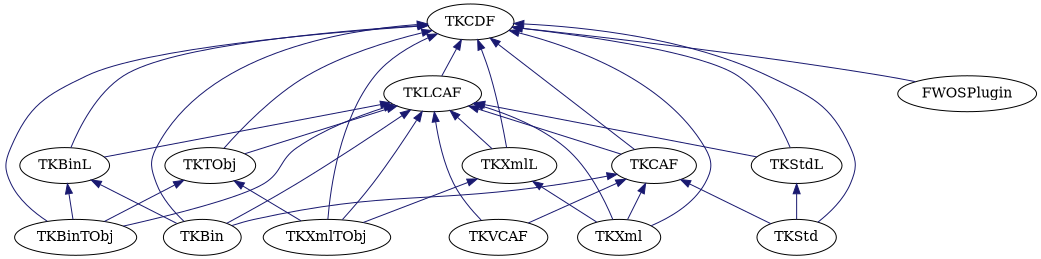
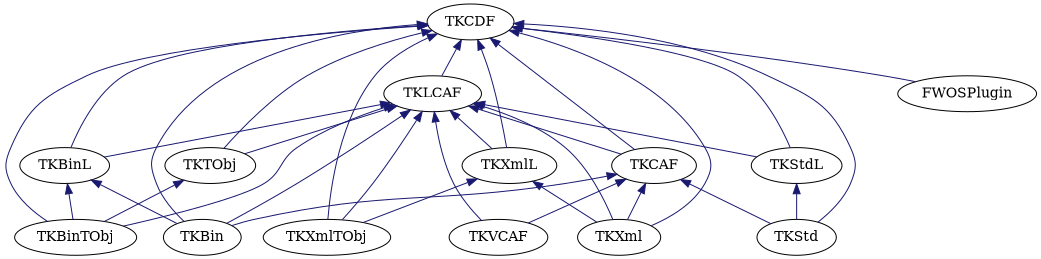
(273, 204) -> none
